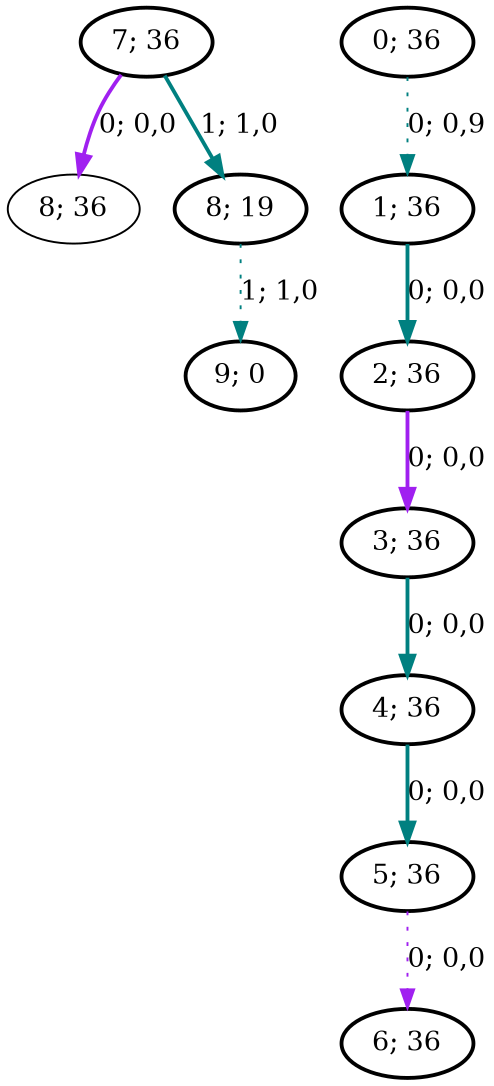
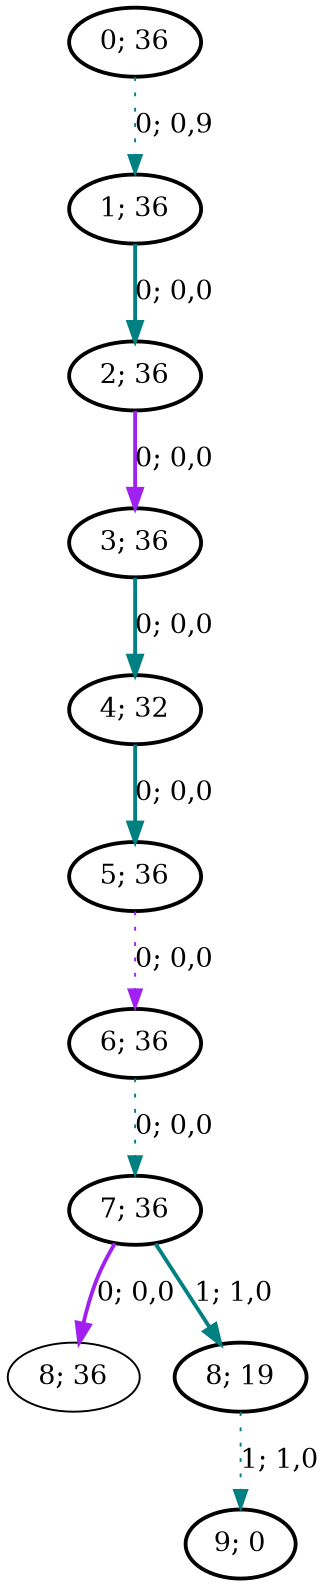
(407, 710) -> (135, 710)
none -> (135, 1117)
